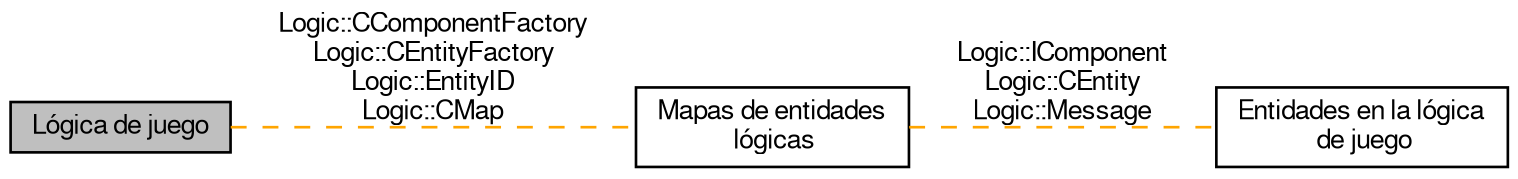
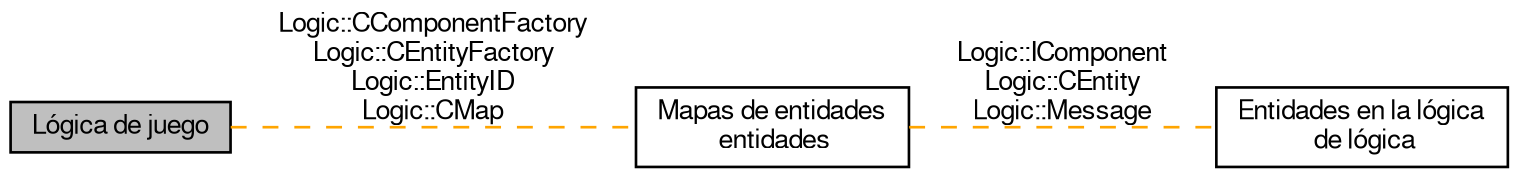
(772, 127) -> (772, 127)
(1362, 127) -> (1362, 127)
